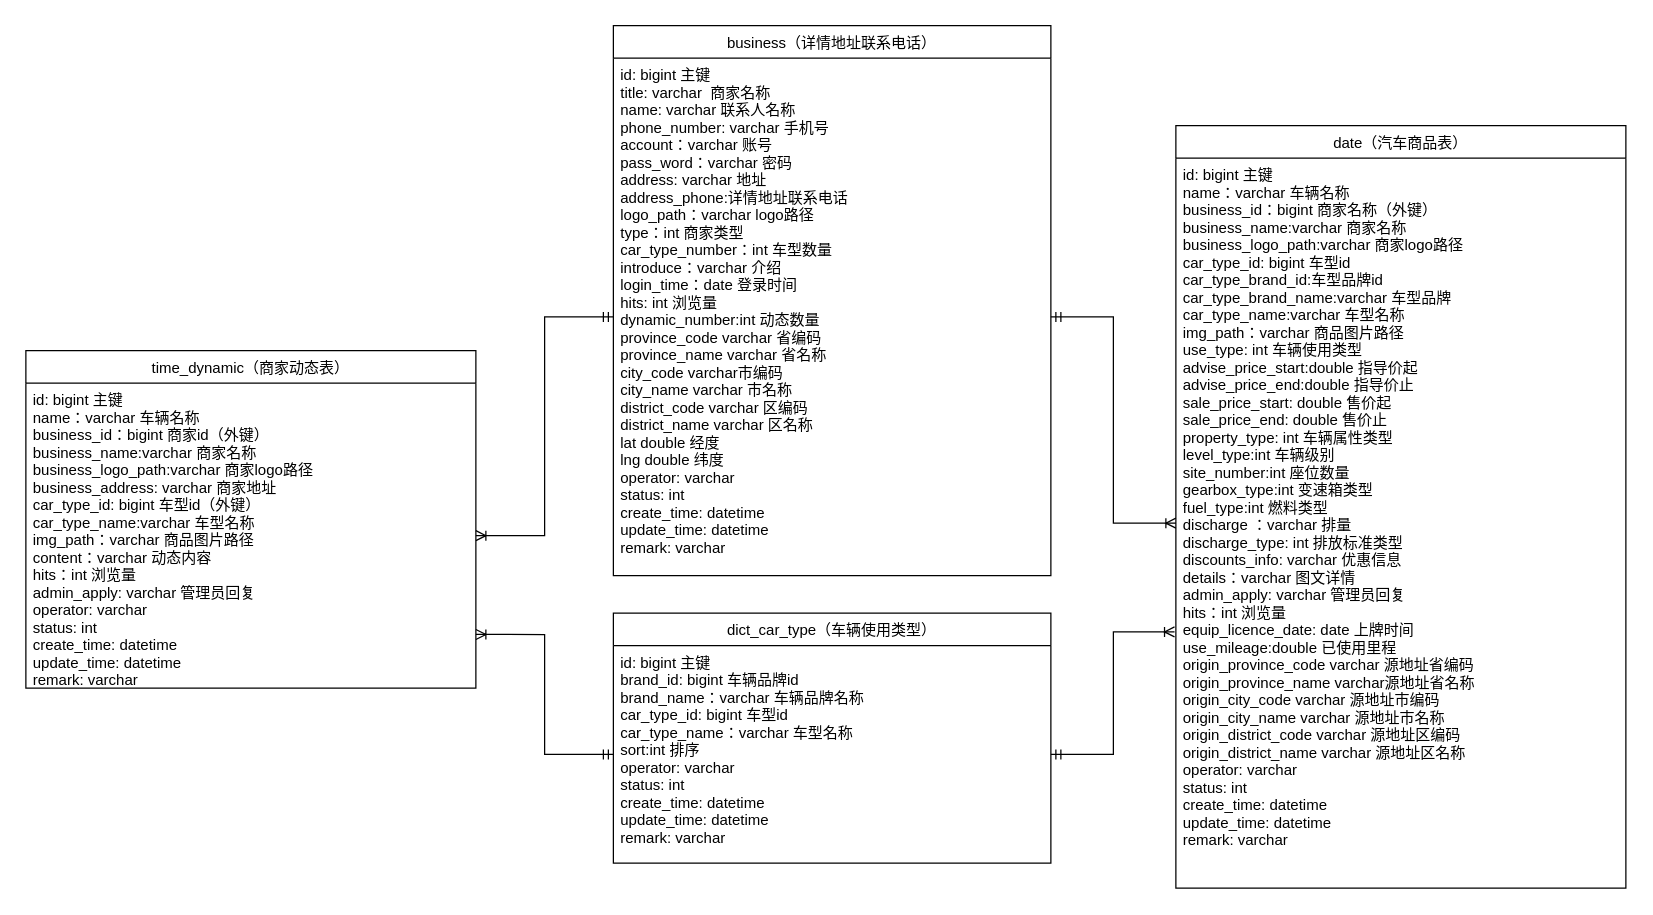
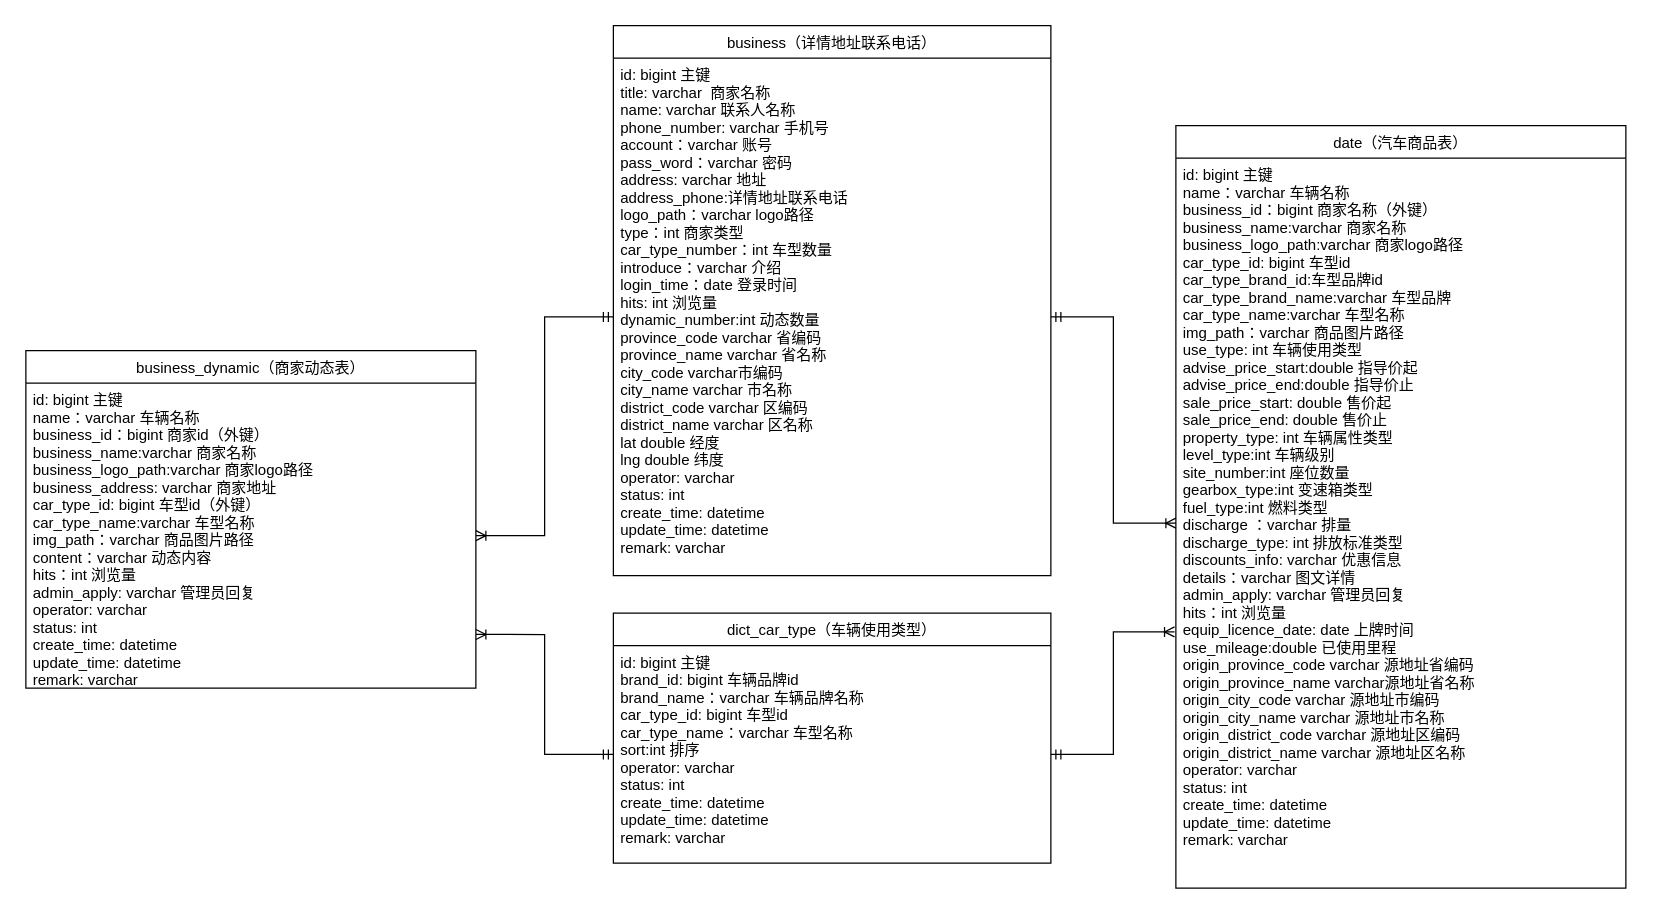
(250, 368) -> (250, 368)
